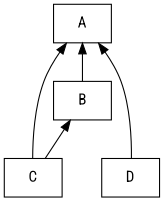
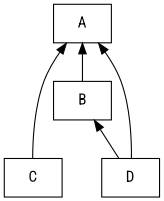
(55, 144) -> (110, 144)
